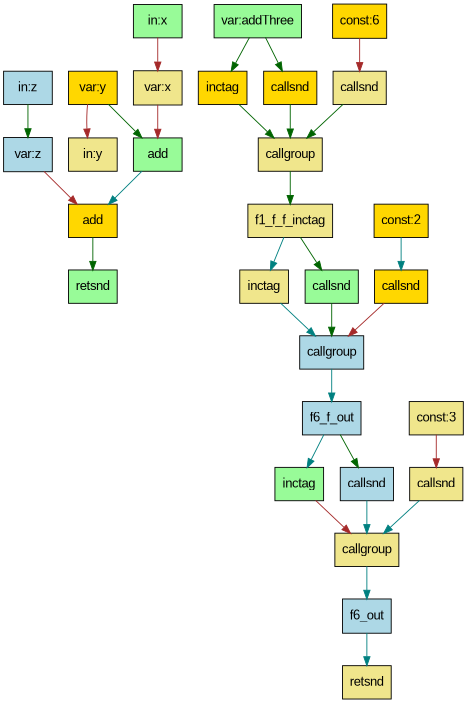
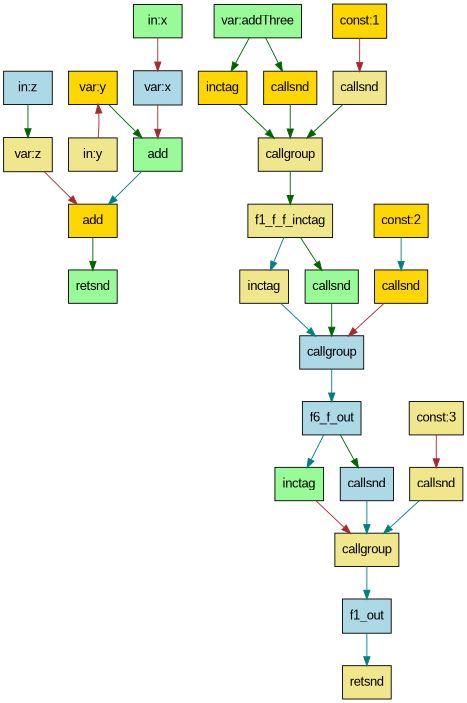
(360, 21) -> (360, 21)
(158, 88) -> (158, 88)
(87, 116) -> (99, 126)
(28, 155) -> (28, 155)
(367, 616) -> (367, 616)
